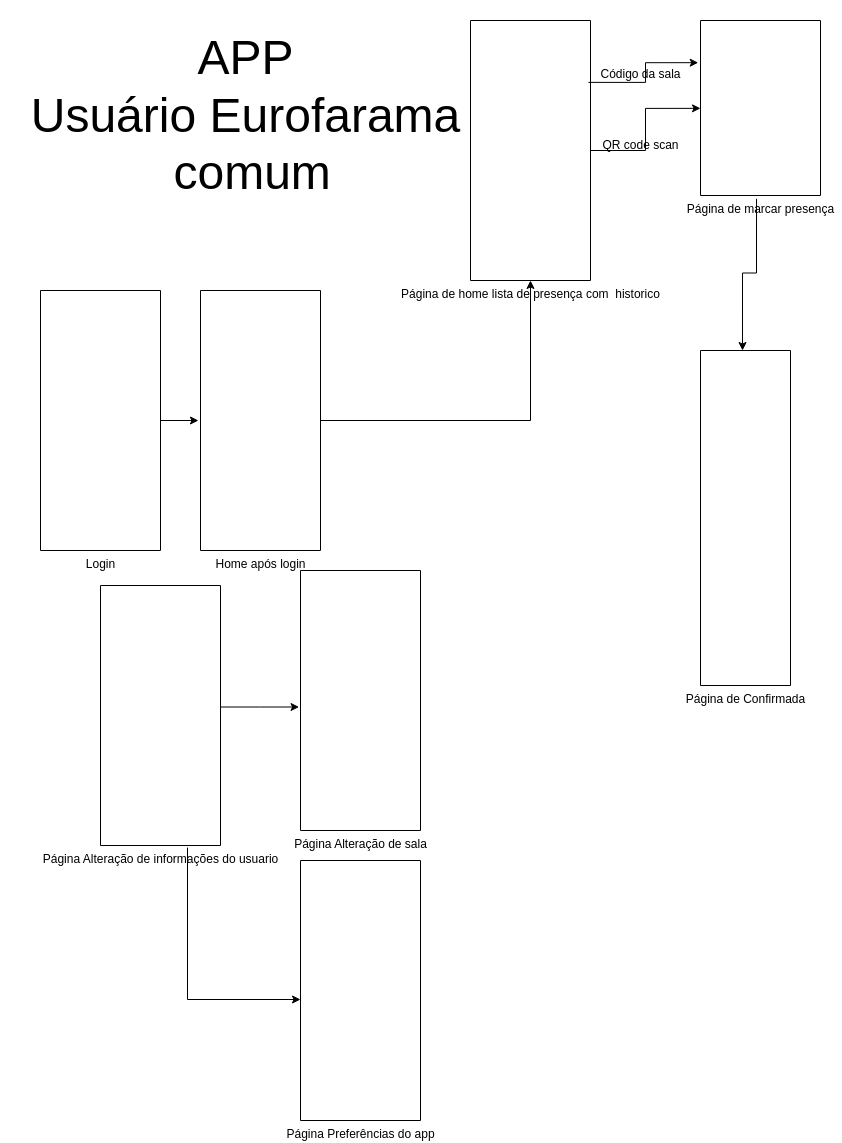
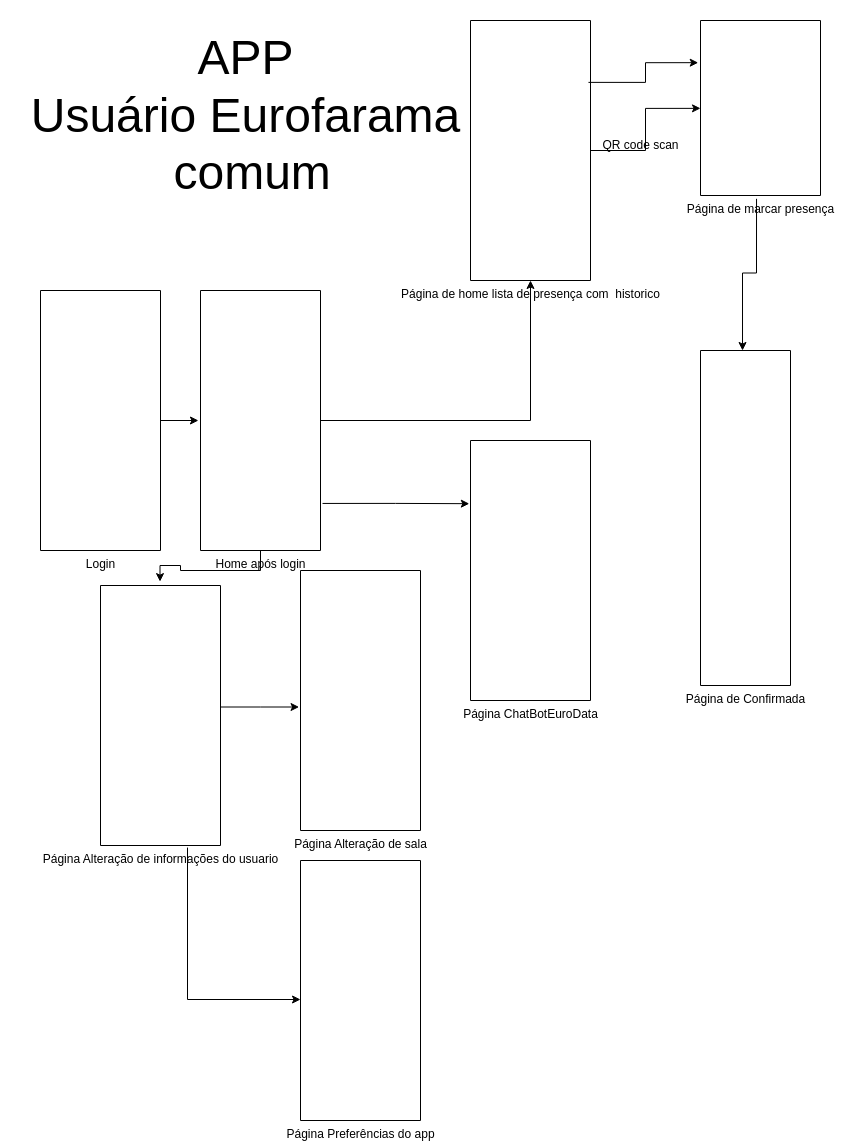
(641, 75) -> none
none -> (392, 503)
none -> (214, 571)
none -> (531, 571)
